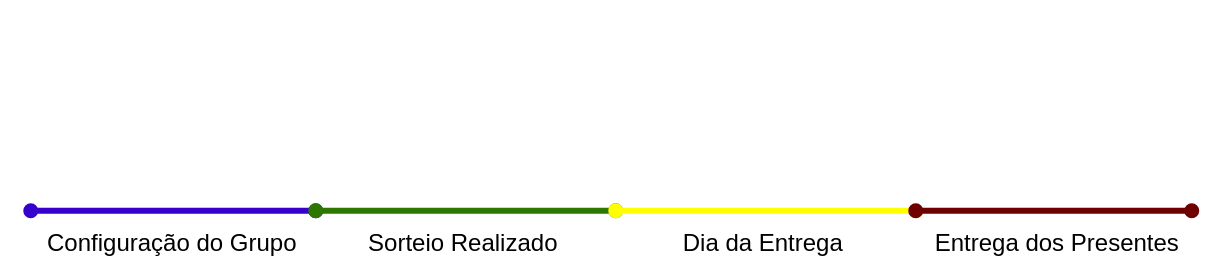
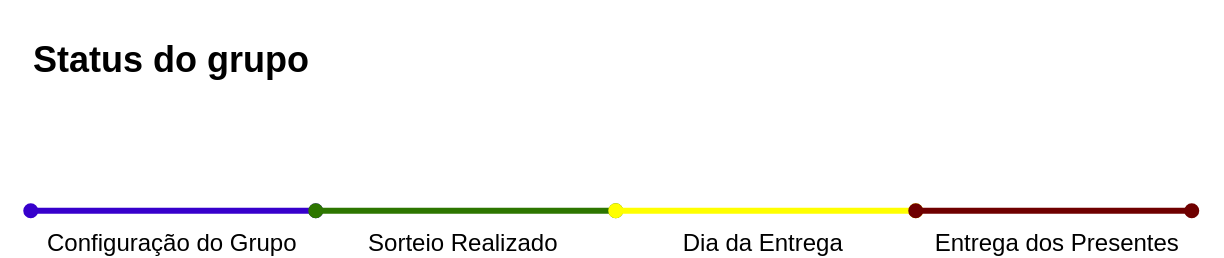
none -> (181, 61)
